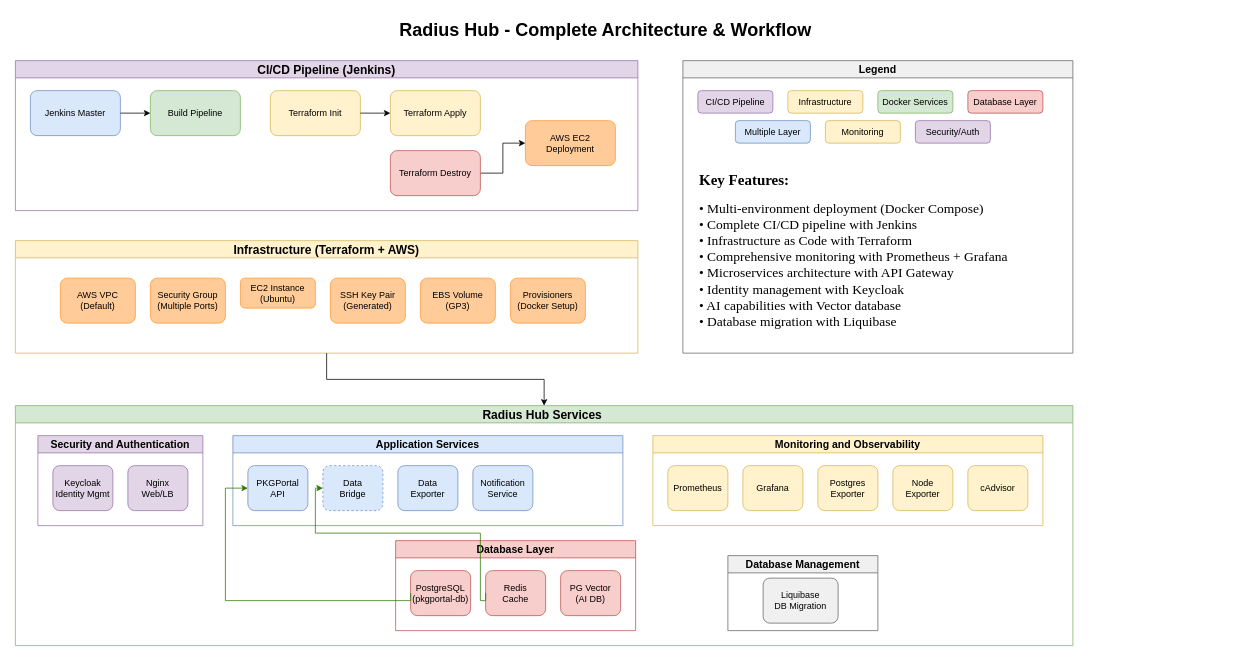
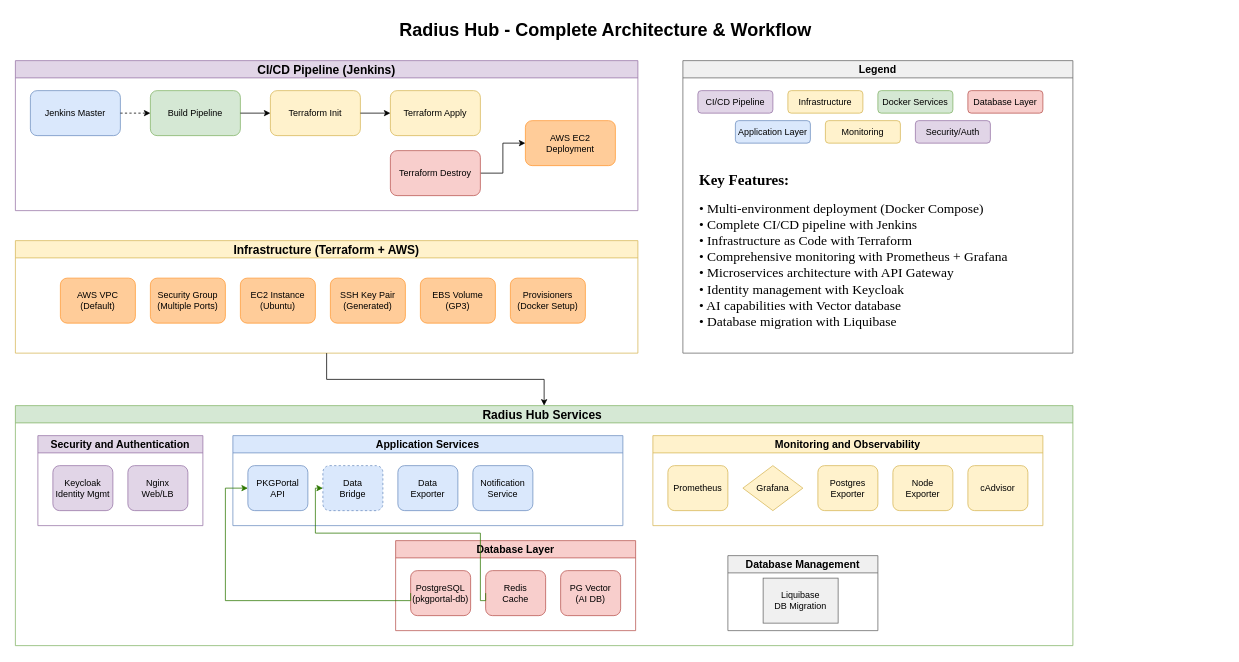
(132, 113) -> (132, 113)
none -> (264, 113)
(773, 132) -> (773, 132)
(278, 293) -> (278, 300)
(773, 488) -> (773, 488)
(801, 600) -> (801, 600)
